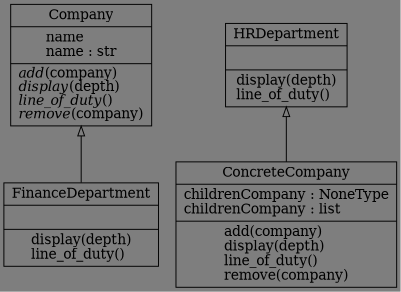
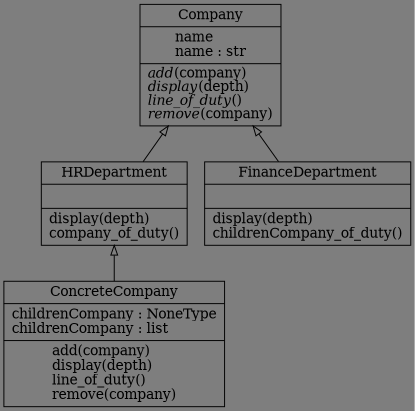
(283, 95) -> (114, 234)
none -> (153, 148)
(78, 255) -> (308, 234)
